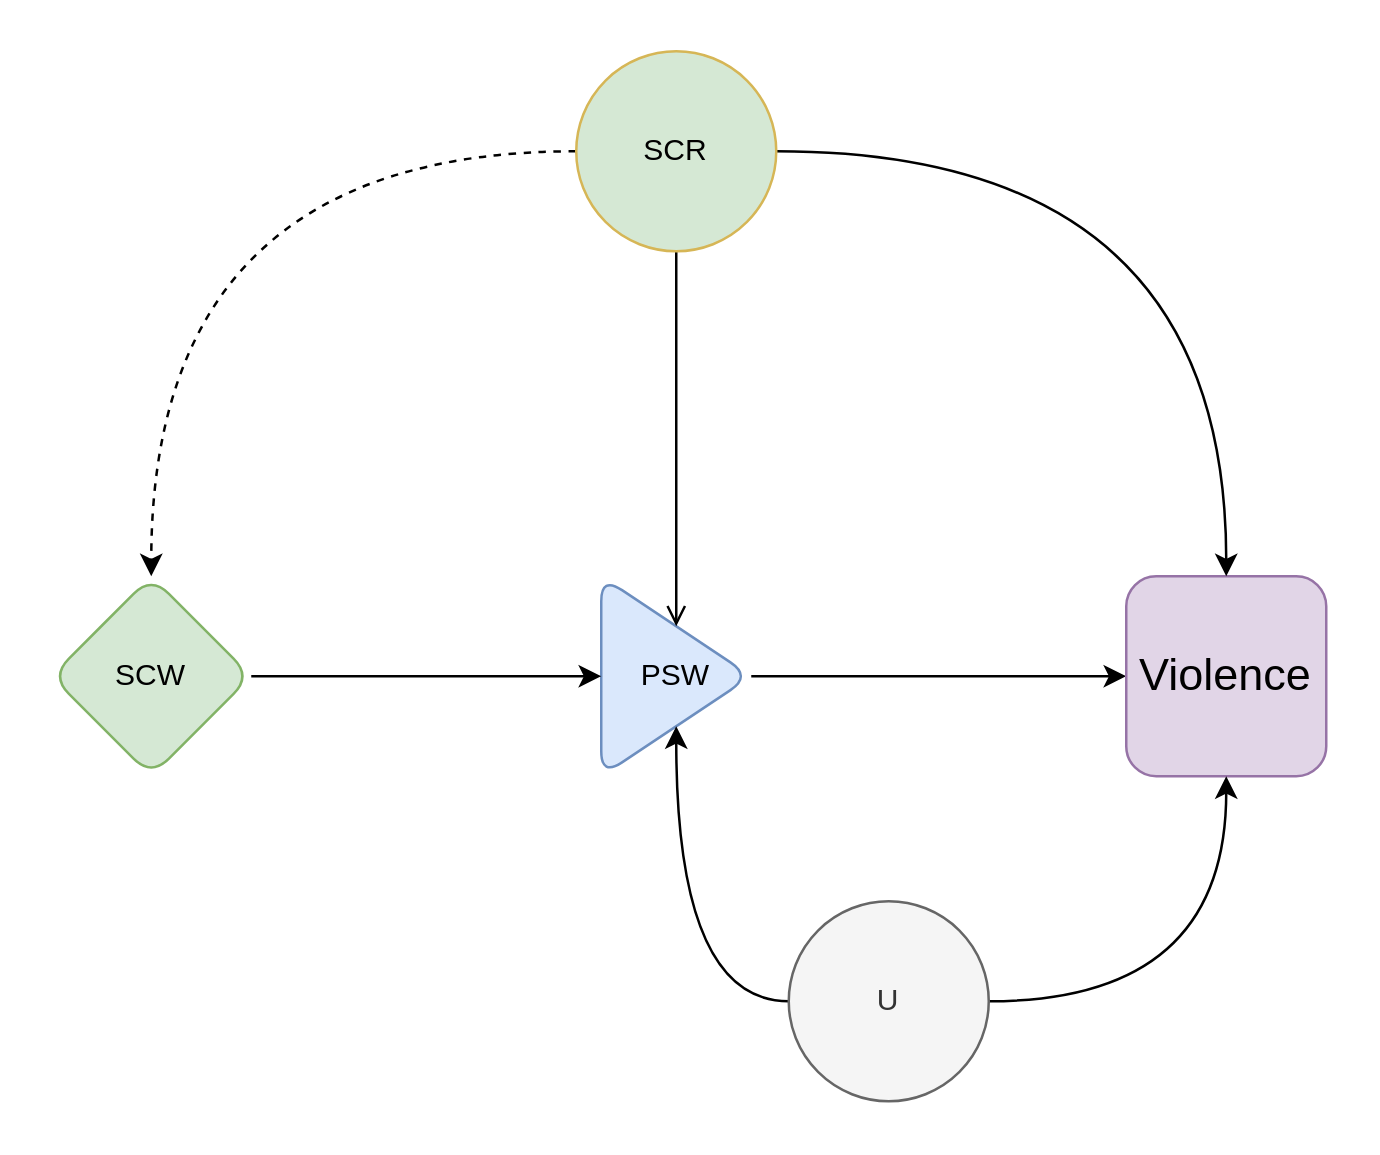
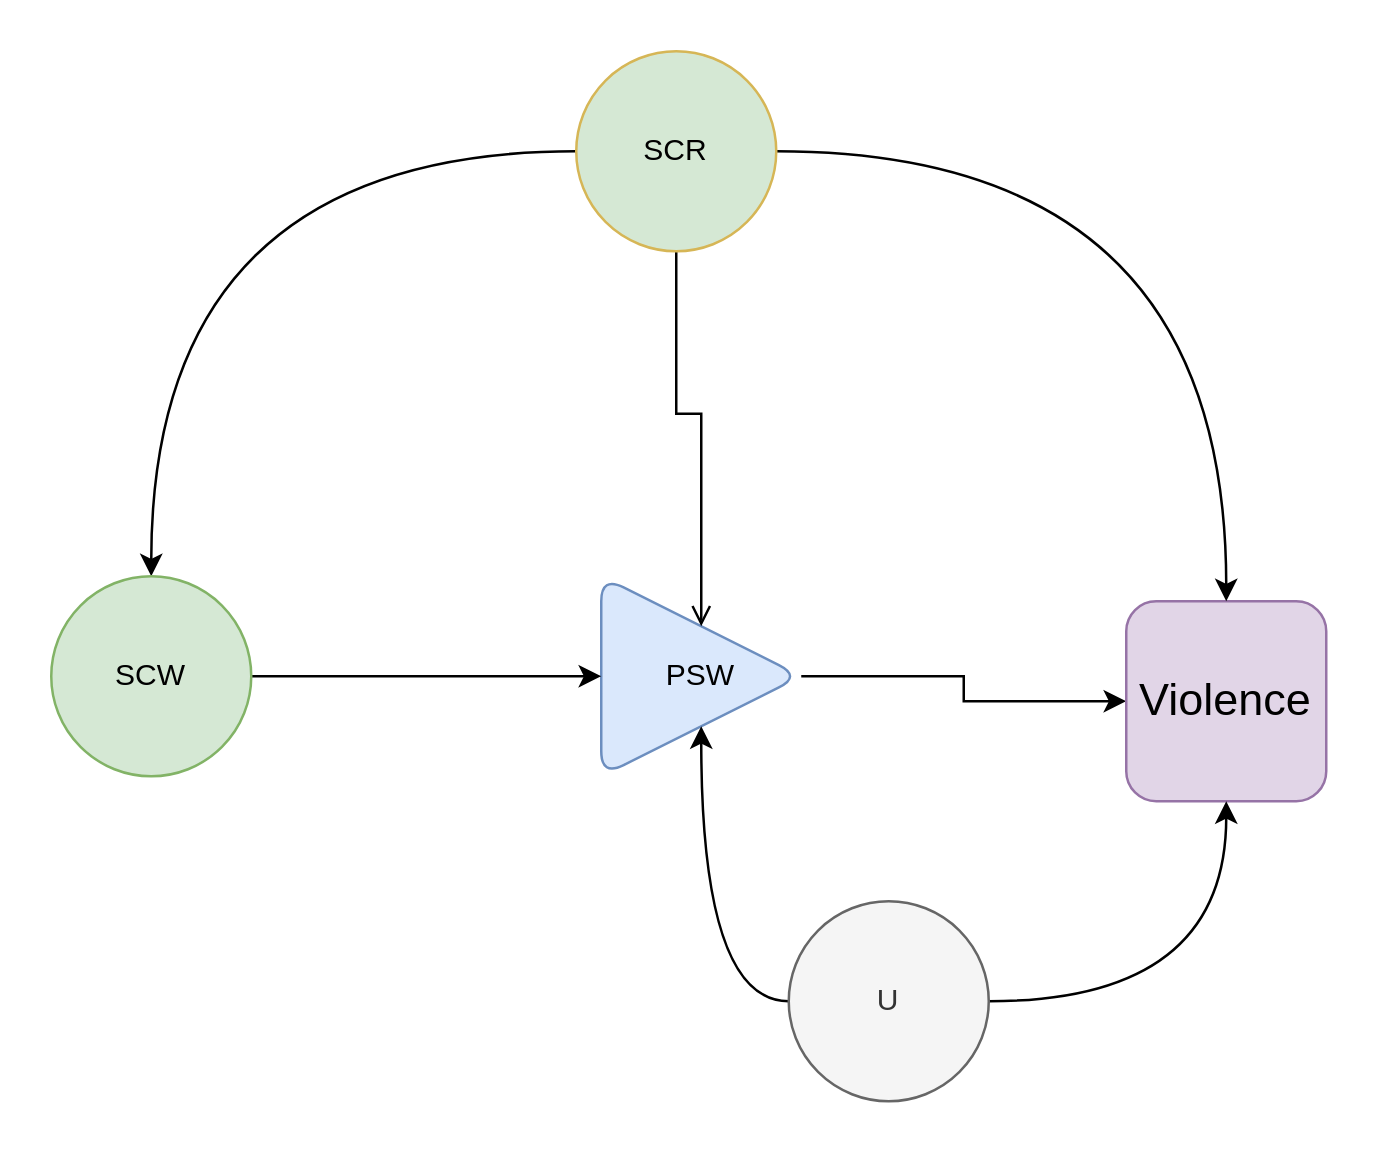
(260, 252) -> (260, 252)
(151, 676) -> (151, 676)
(676, 676) -> (701, 676)
(1226, 676) -> (1226, 701)
